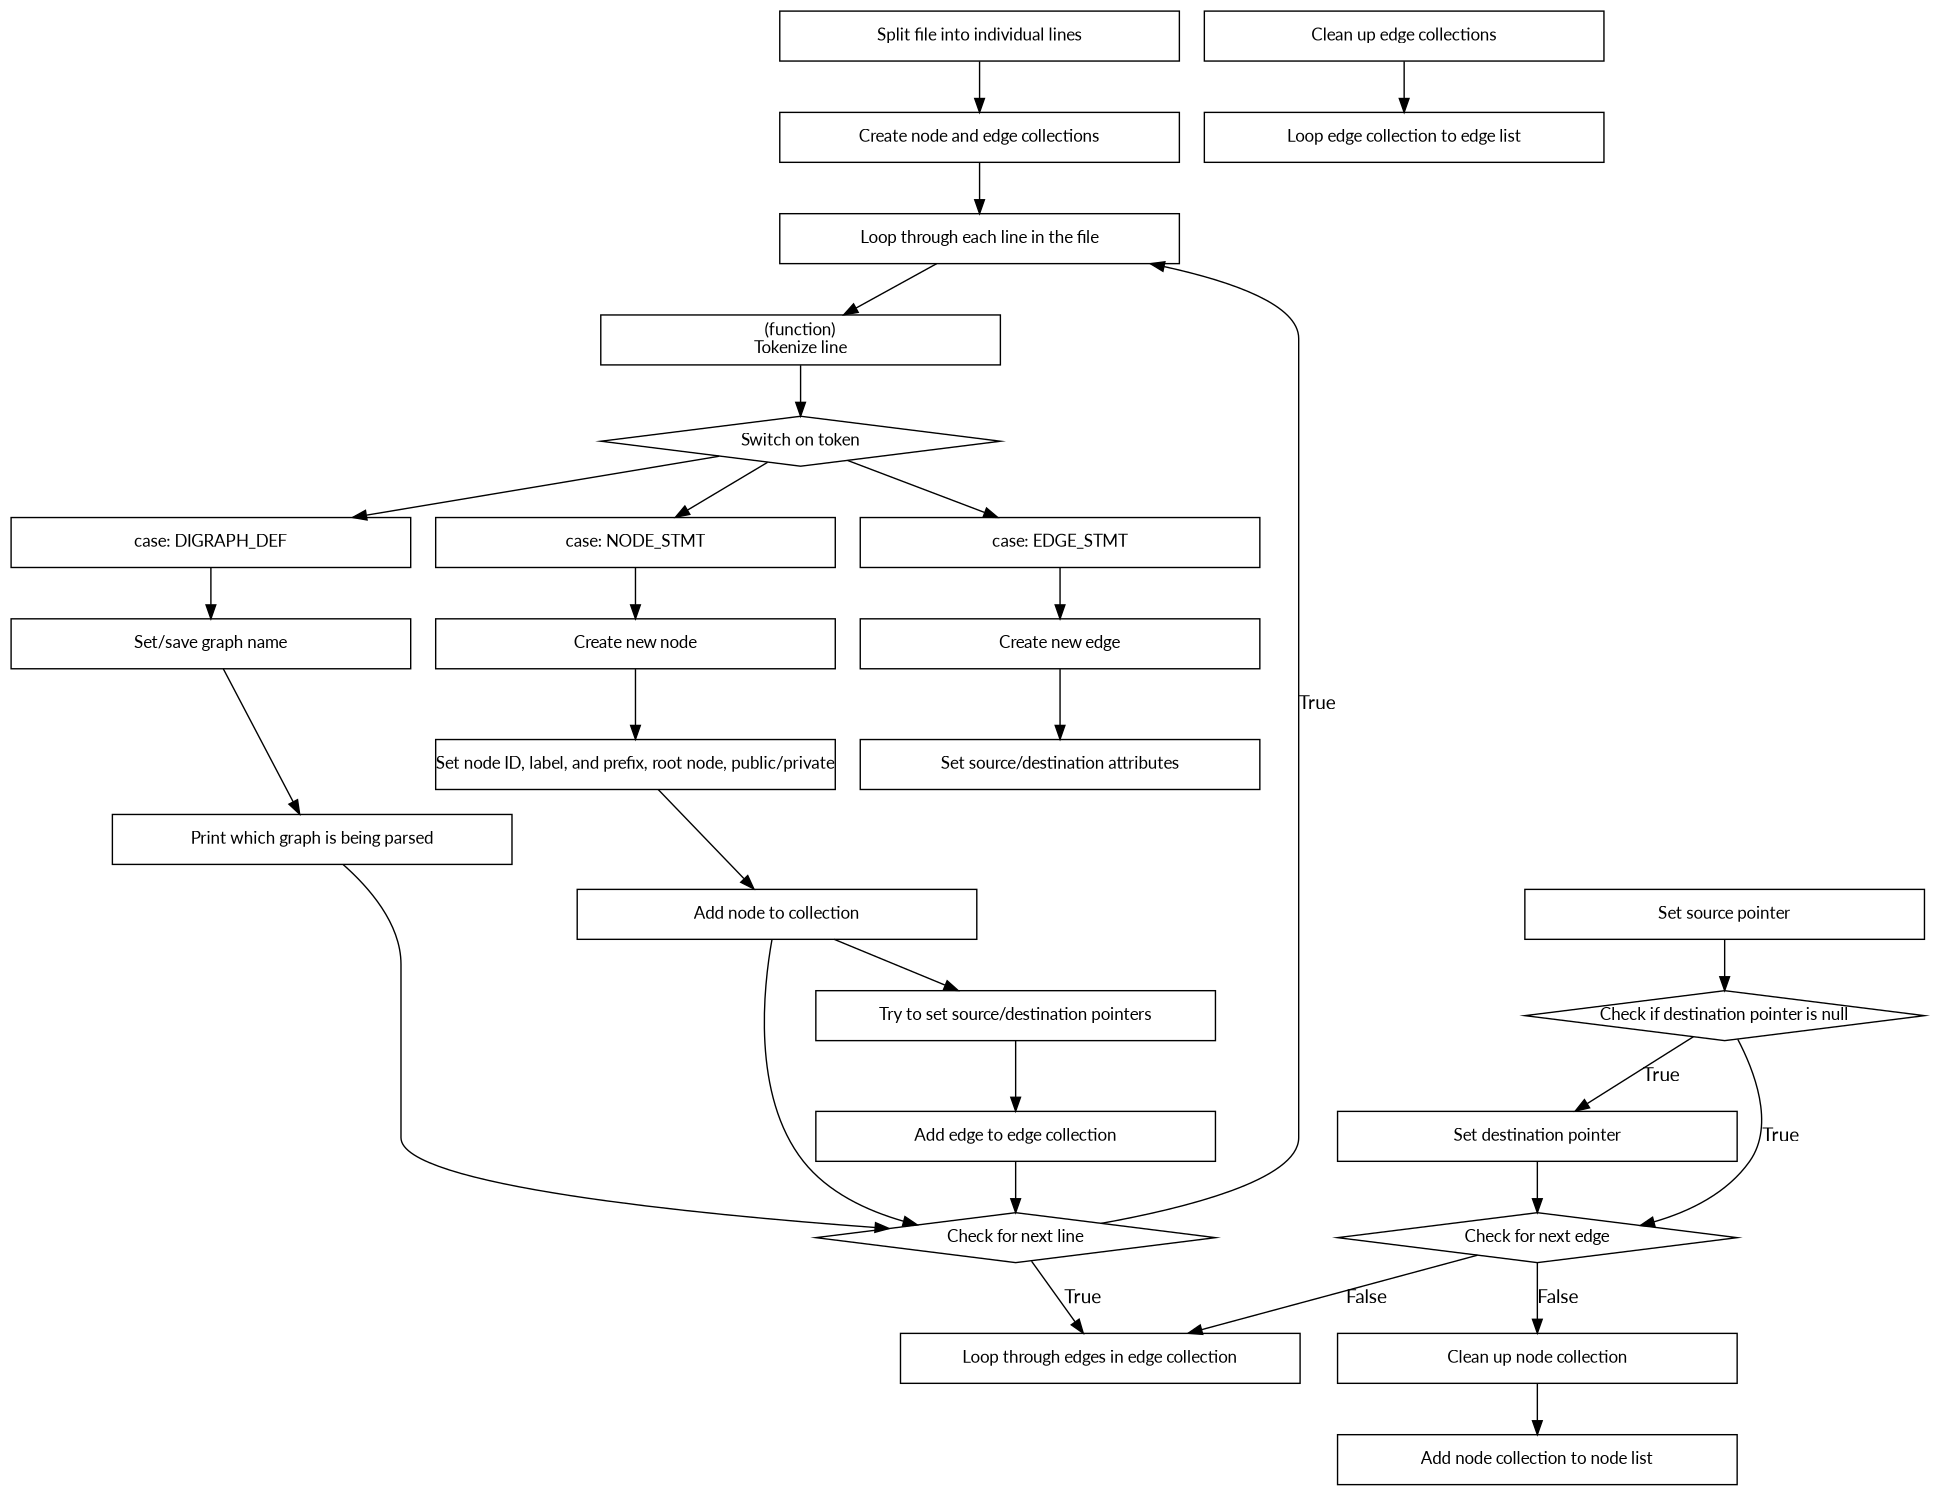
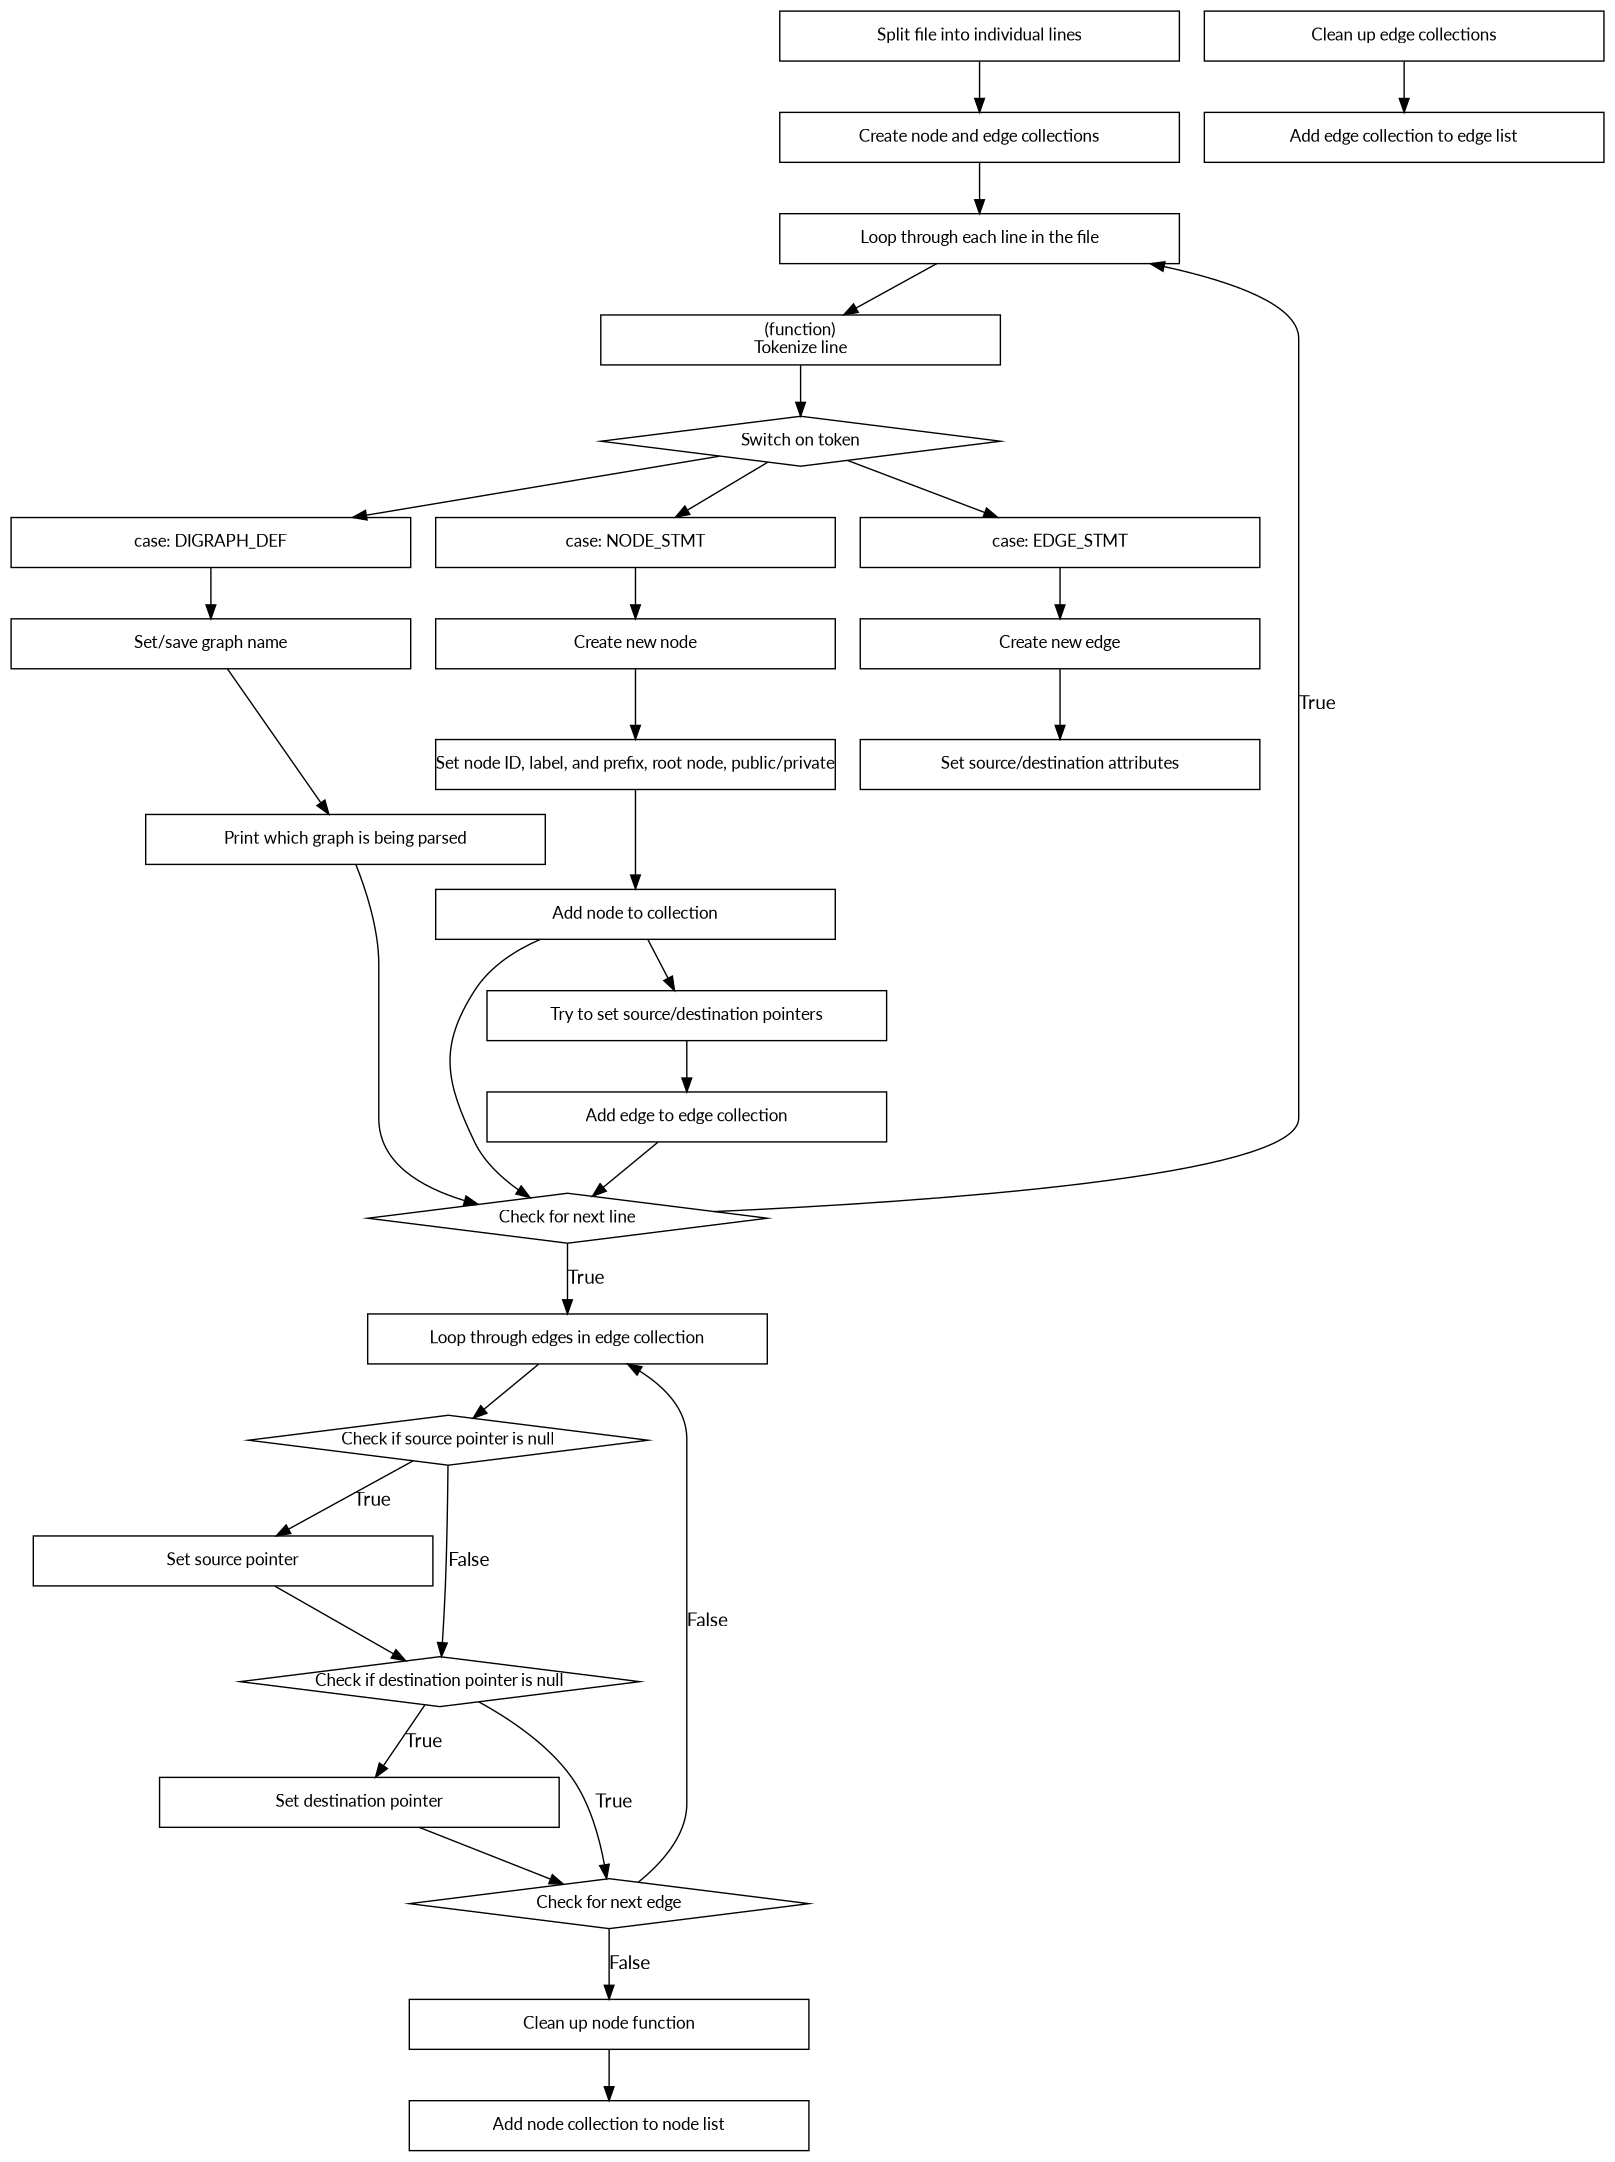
(1404, 137) -> (1404, 137)
(1537, 1358) -> (609, 2024)
none -> (448, 1440)
